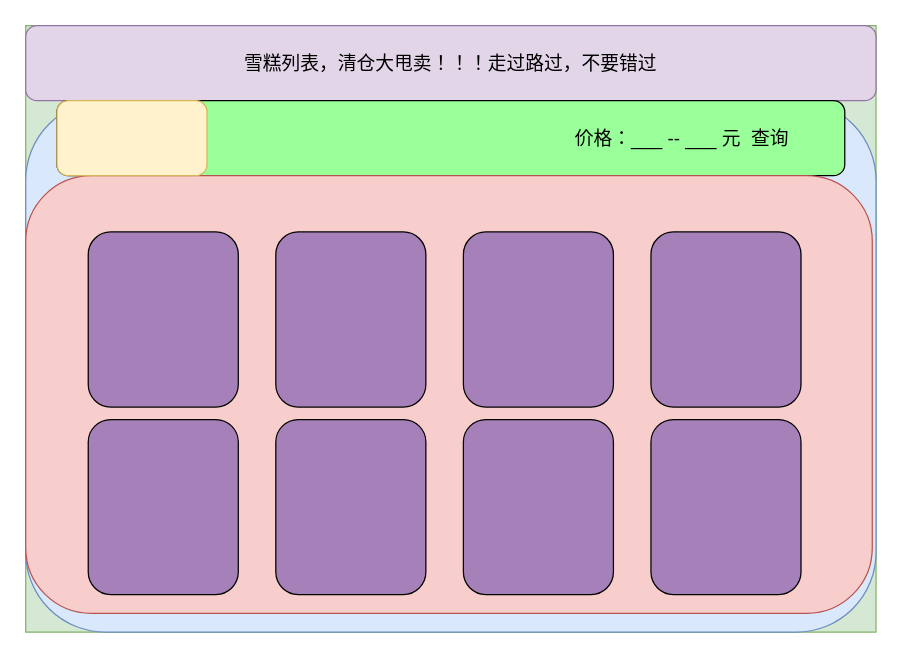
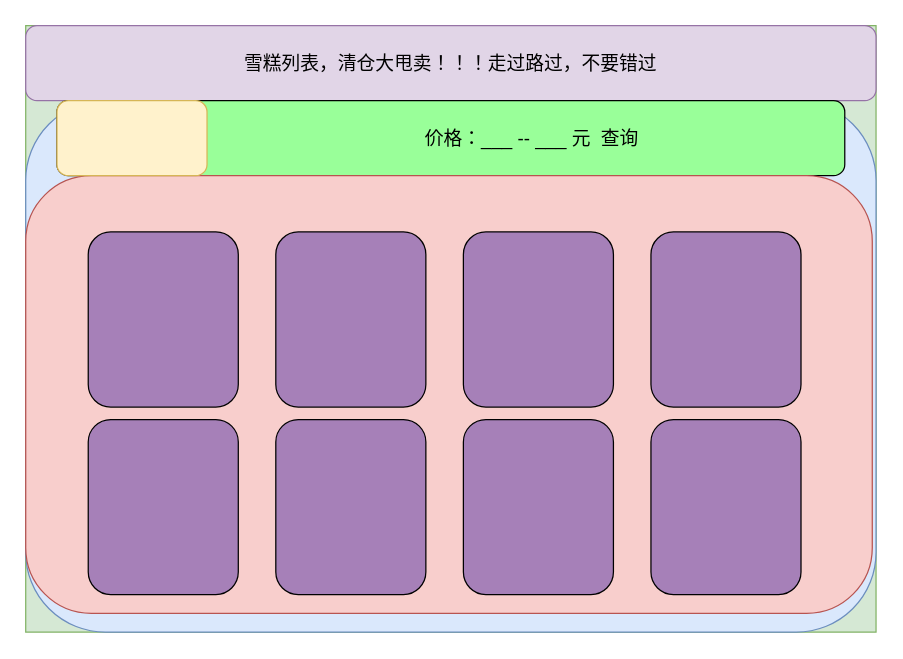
(682, 138) -> (532, 138)
